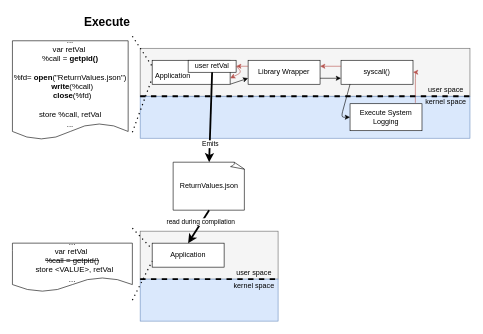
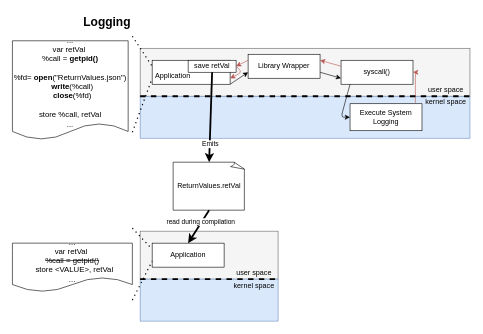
(107, 21) -> (107, 21)
(212, 66) -> (212, 66)
(284, 72) -> (284, 66)
(209, 186) -> (209, 186)
